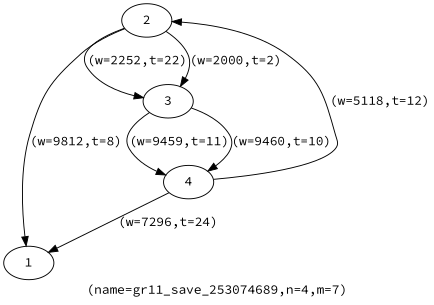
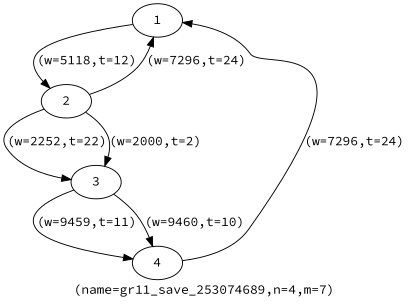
(326, 103) -> (68, 38)
(76, 142) -> (196, 61)
